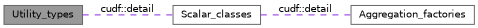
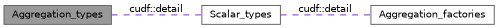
(43, 15) -> (58, 15)
(217, 15) -> (241, 15)
